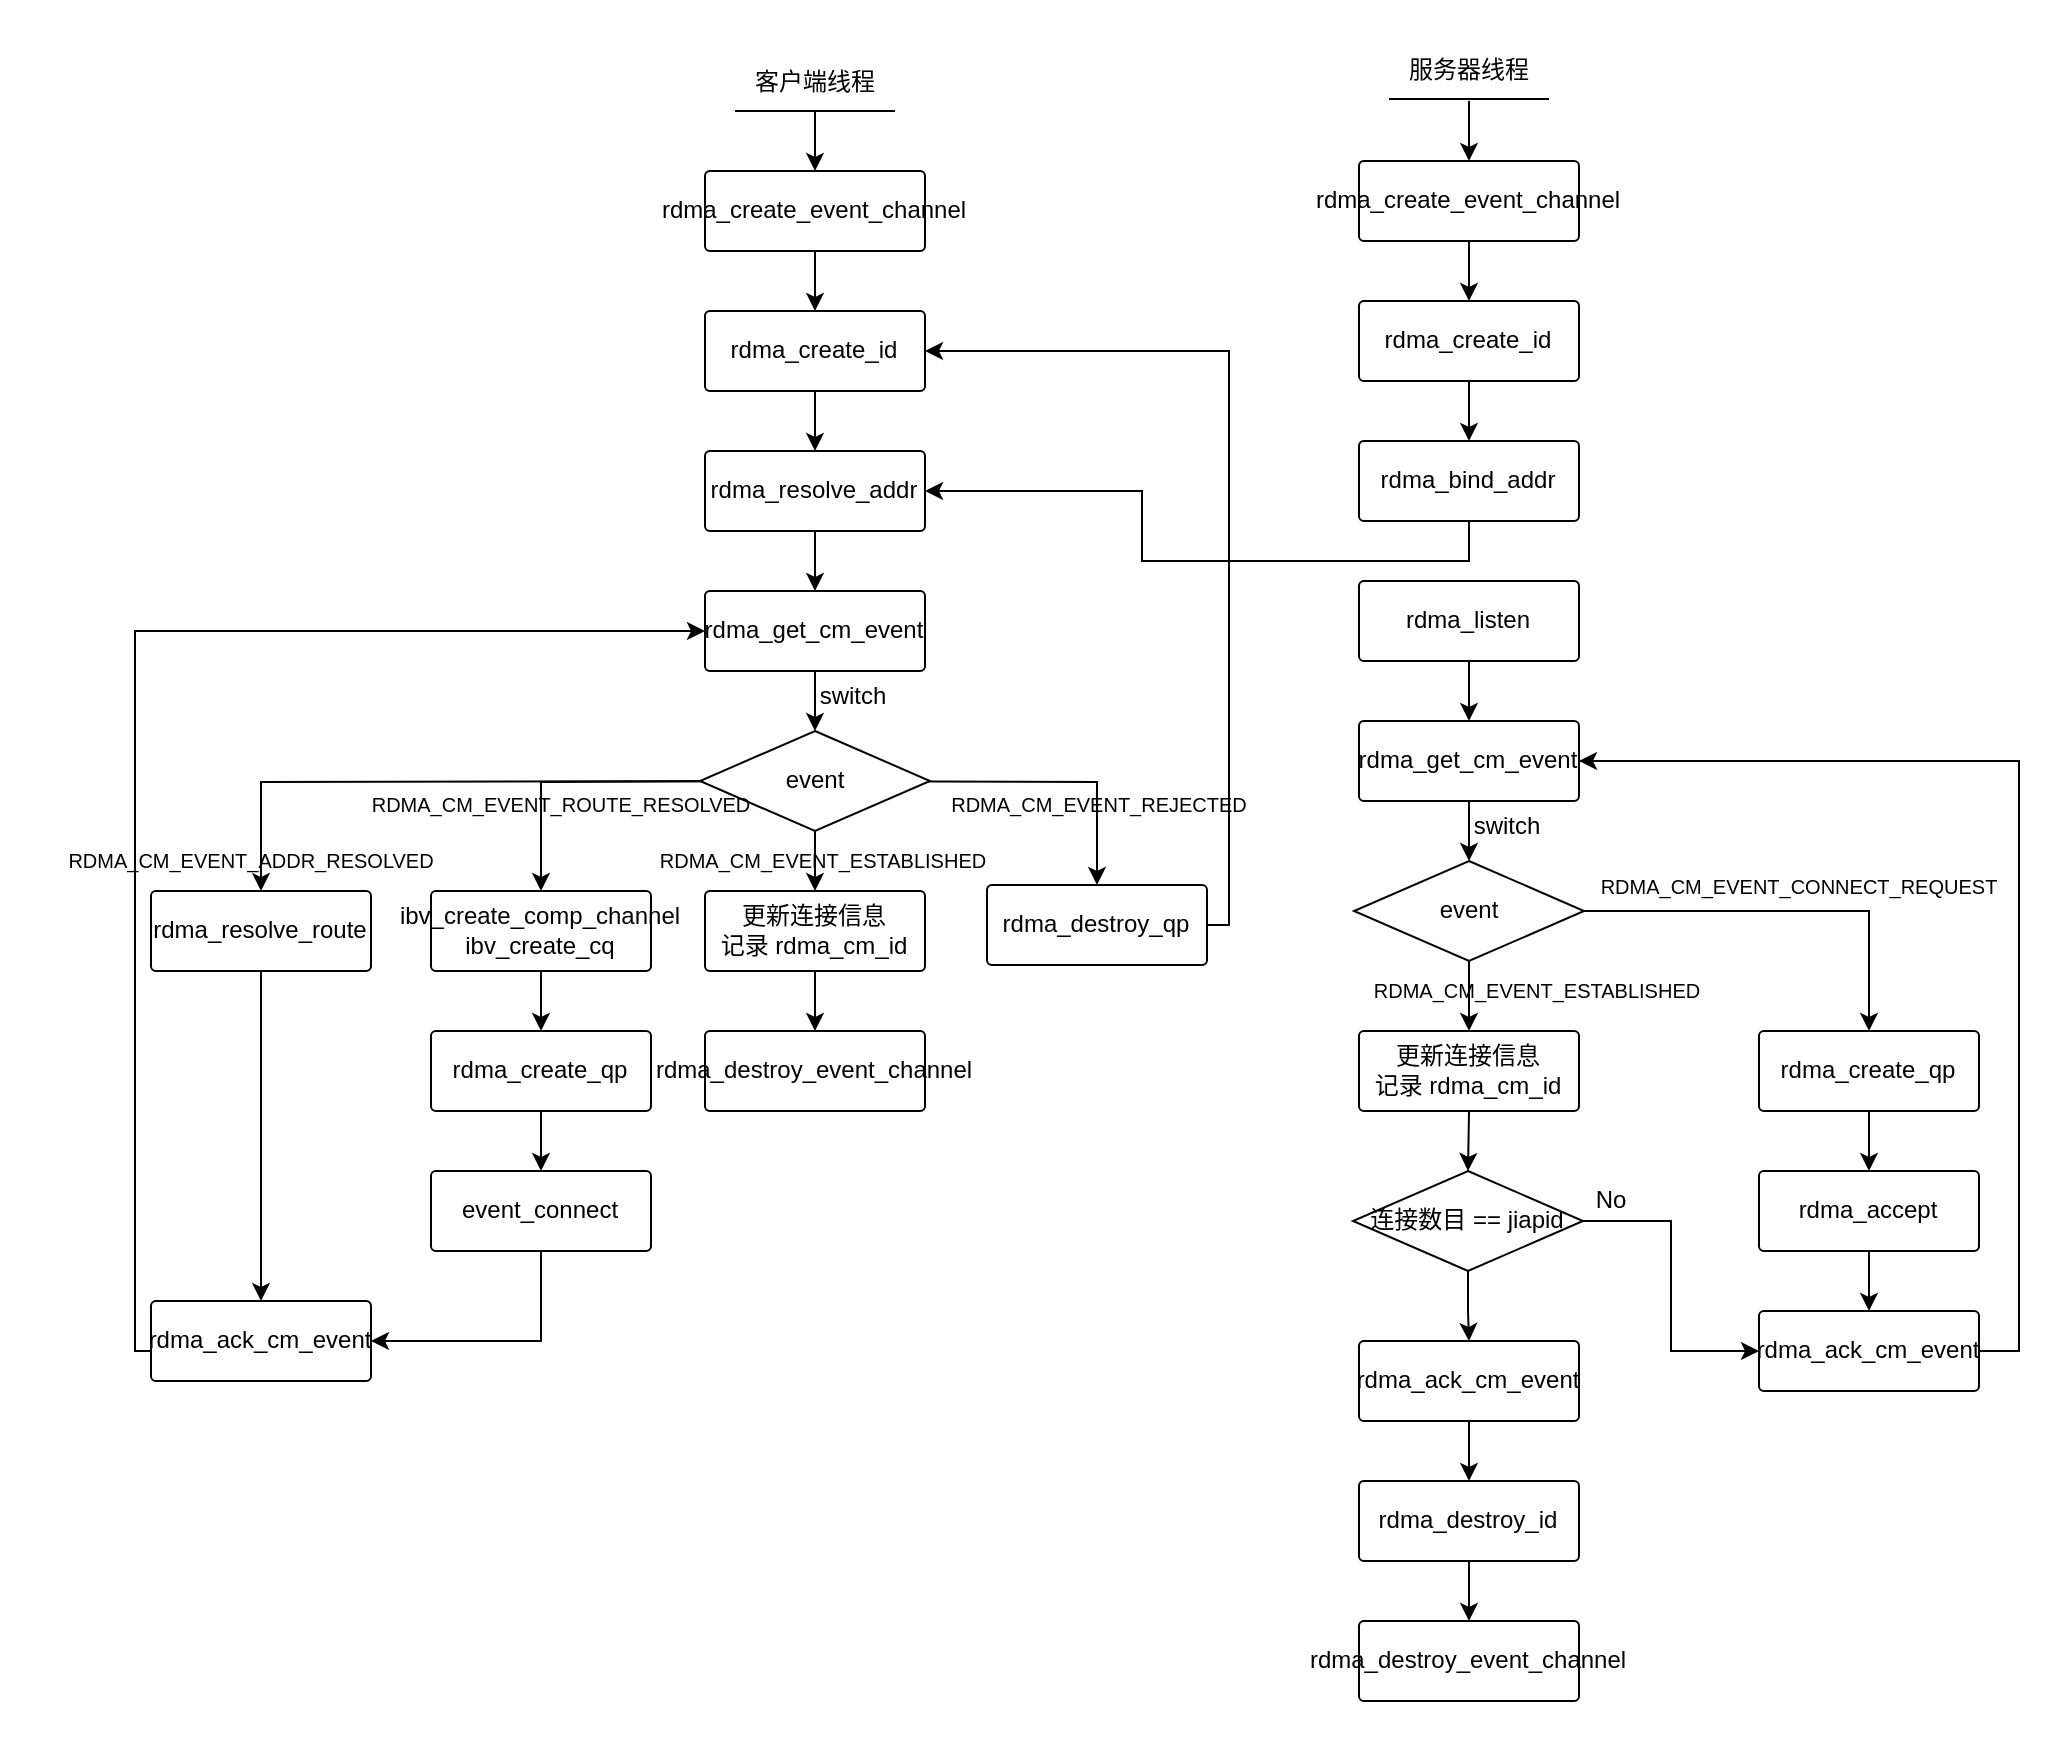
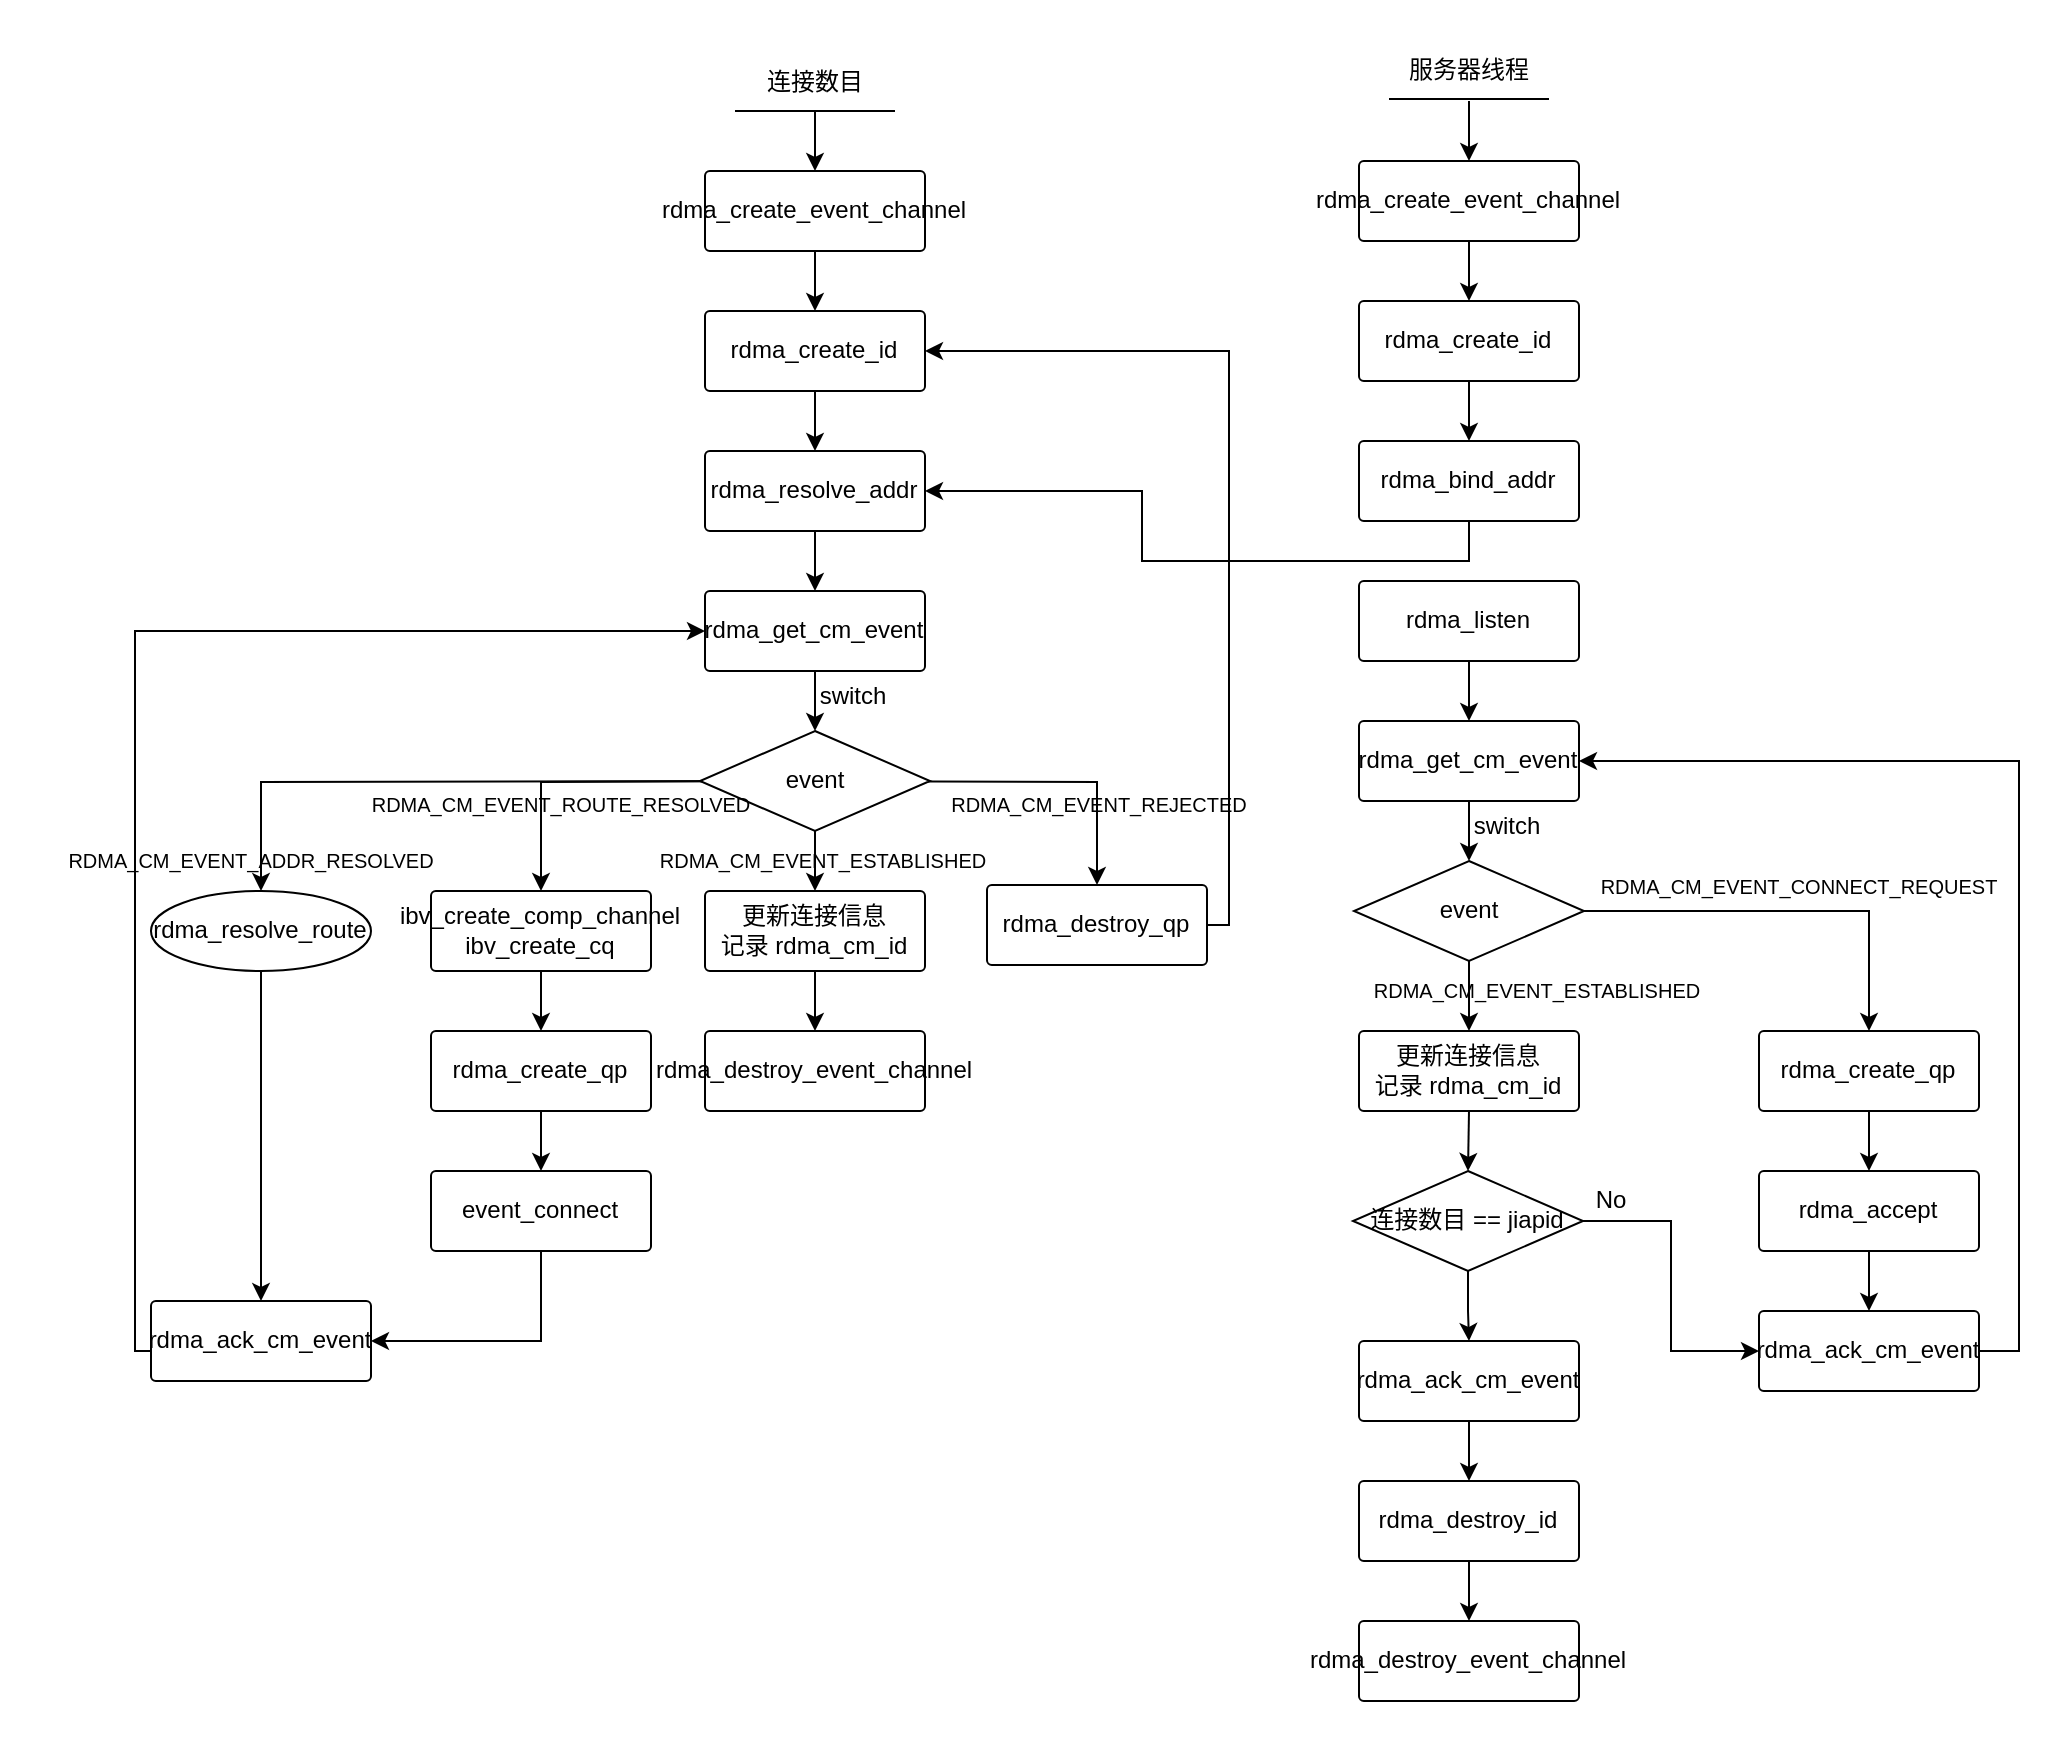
(816, 83) -> (816, 83)
(261, 931) -> (261, 931)
